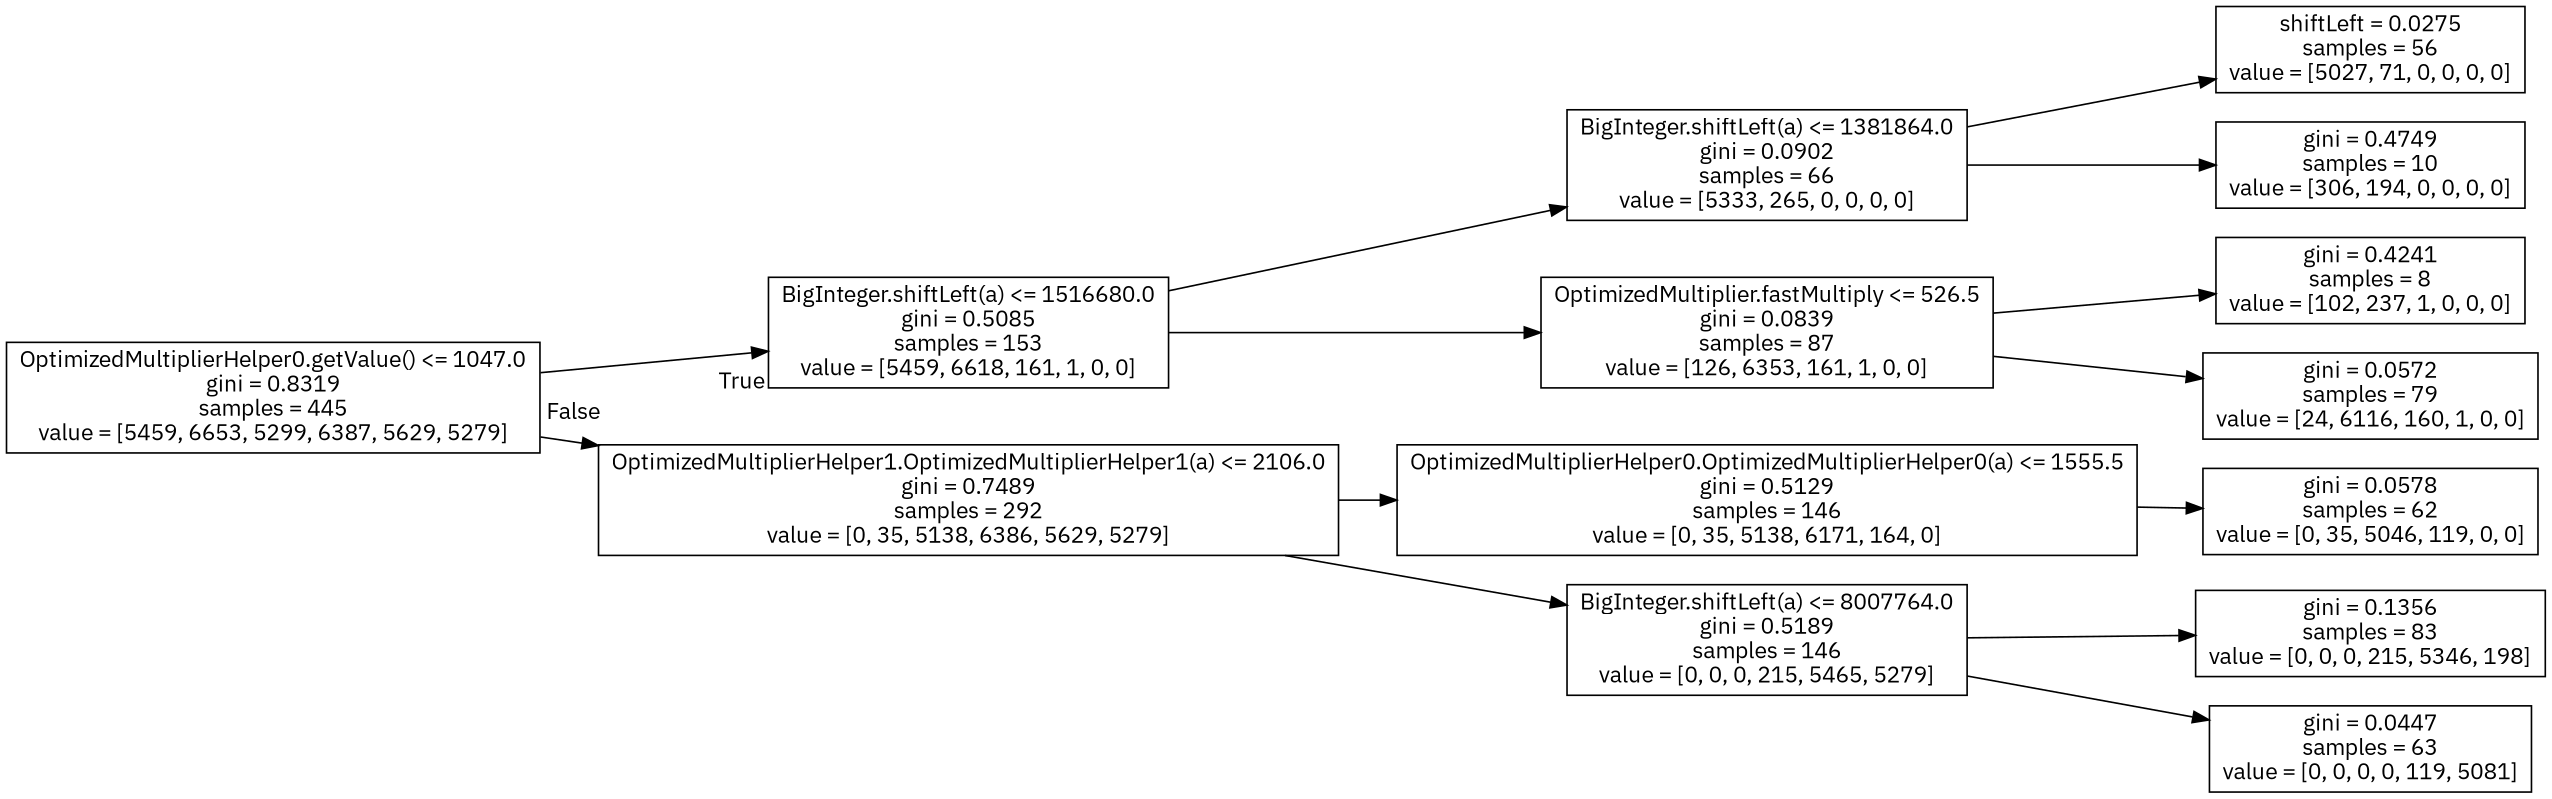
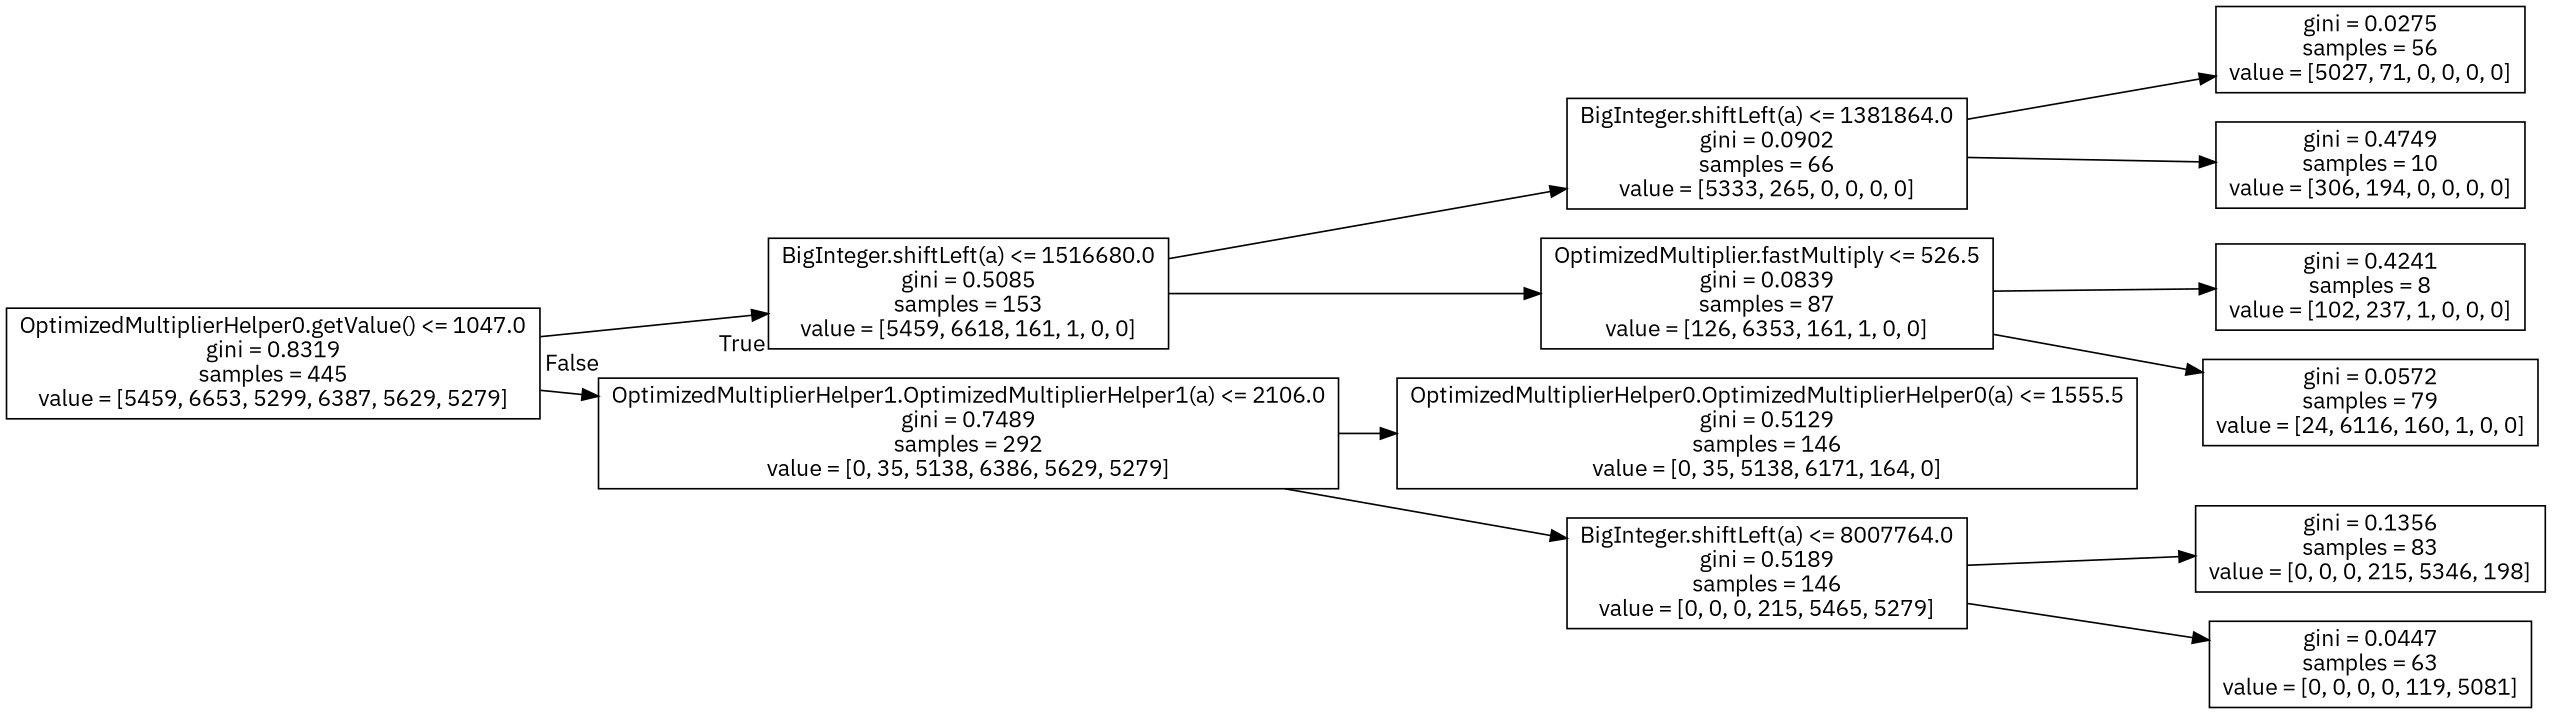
(2370, 50) -> (2370, 50)
(2370, 511) -> none
